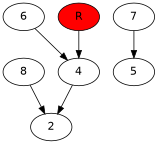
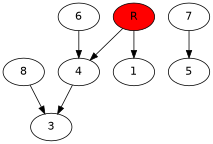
none -> (134, 72)
(51, 127) -> (51, 127)
